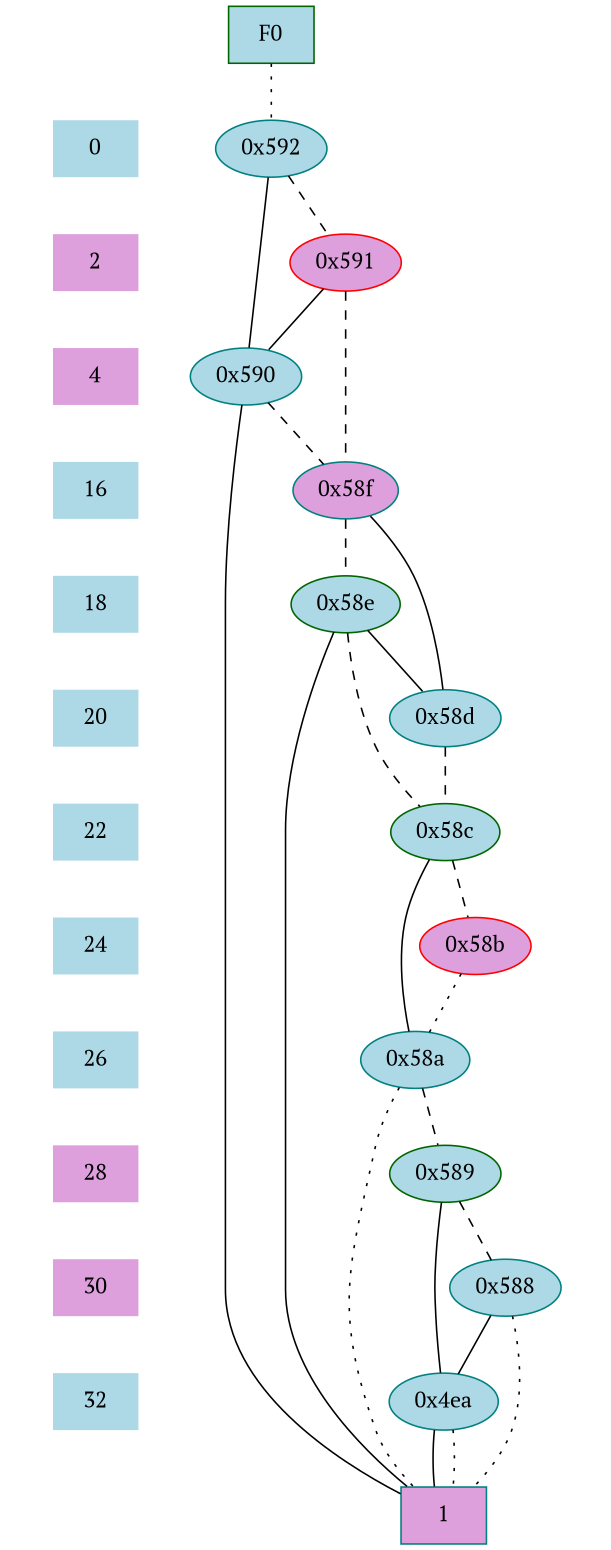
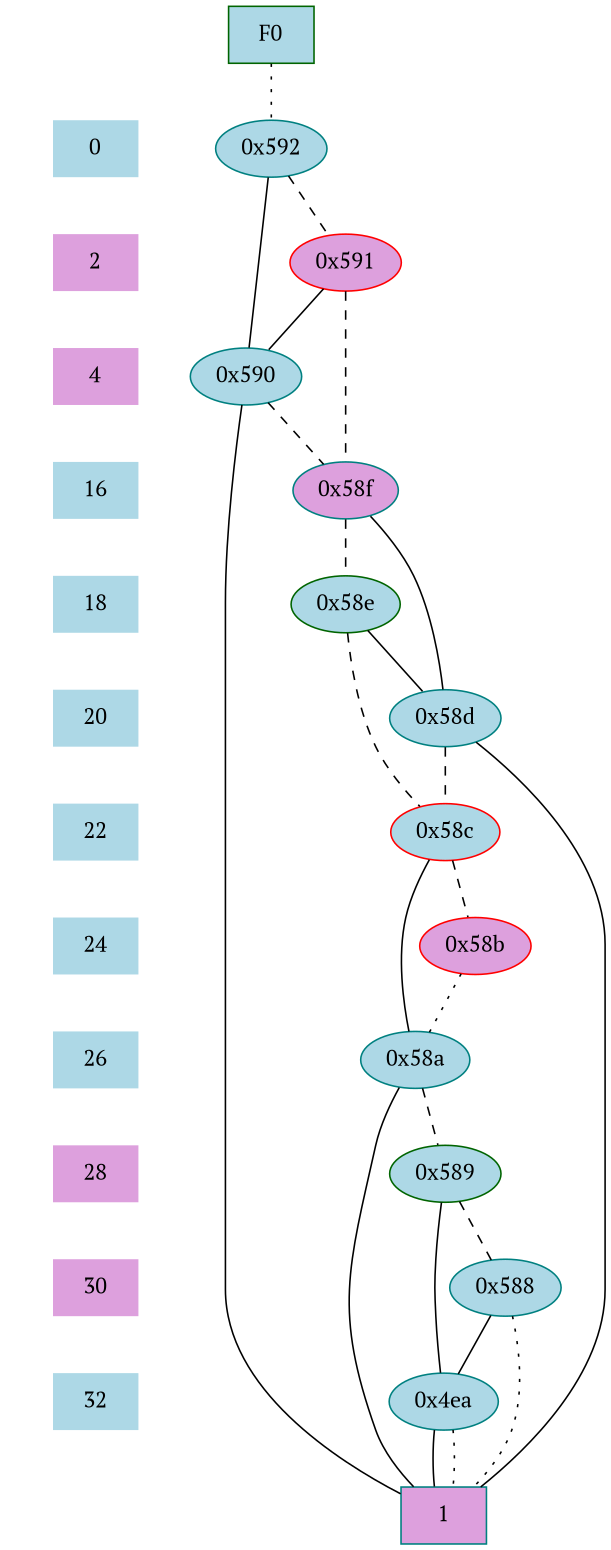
(445, 832) -> (445, 832)
(286, 1077) -> (605, 1114)
(349, 1291) -> (349, 1291)
